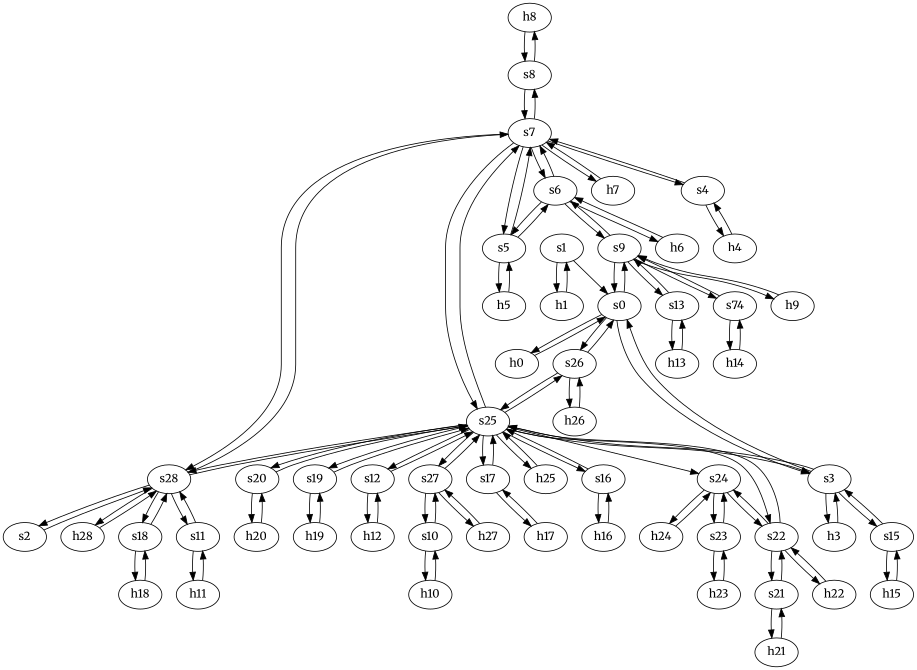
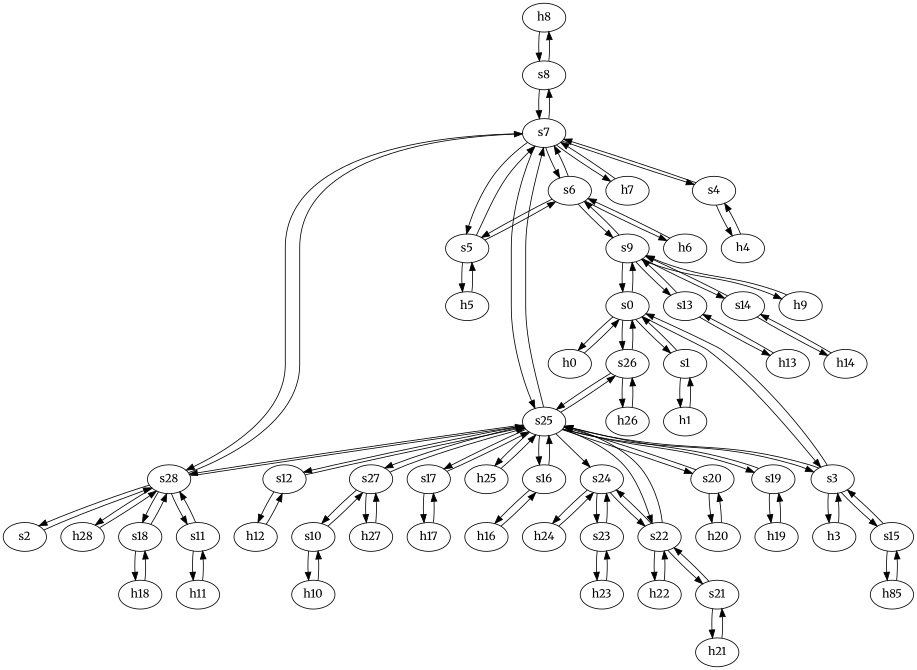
(735, 306) -> (743, 306)
none -> (650, 334)
(892, 595) -> (892, 595)
